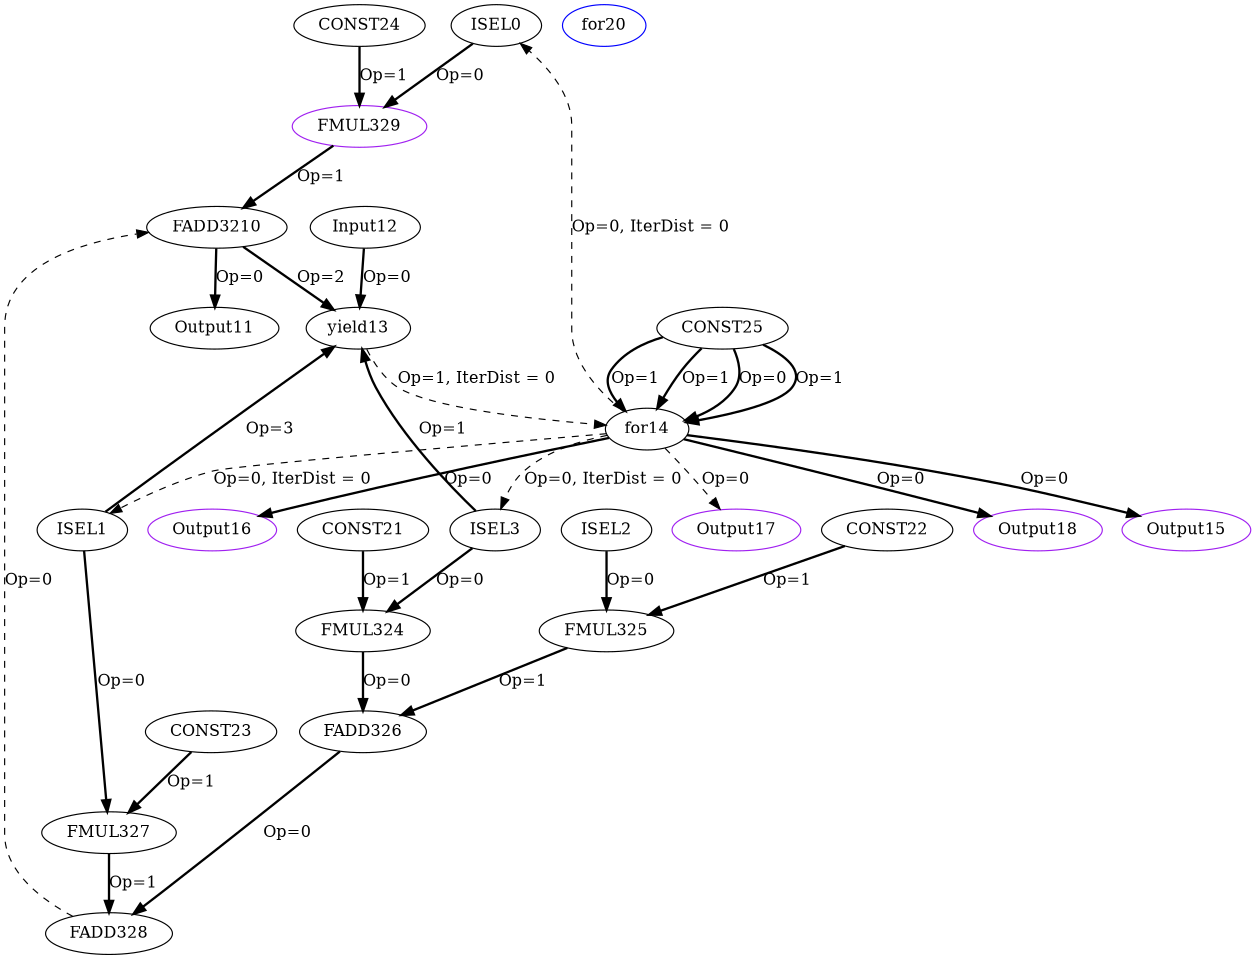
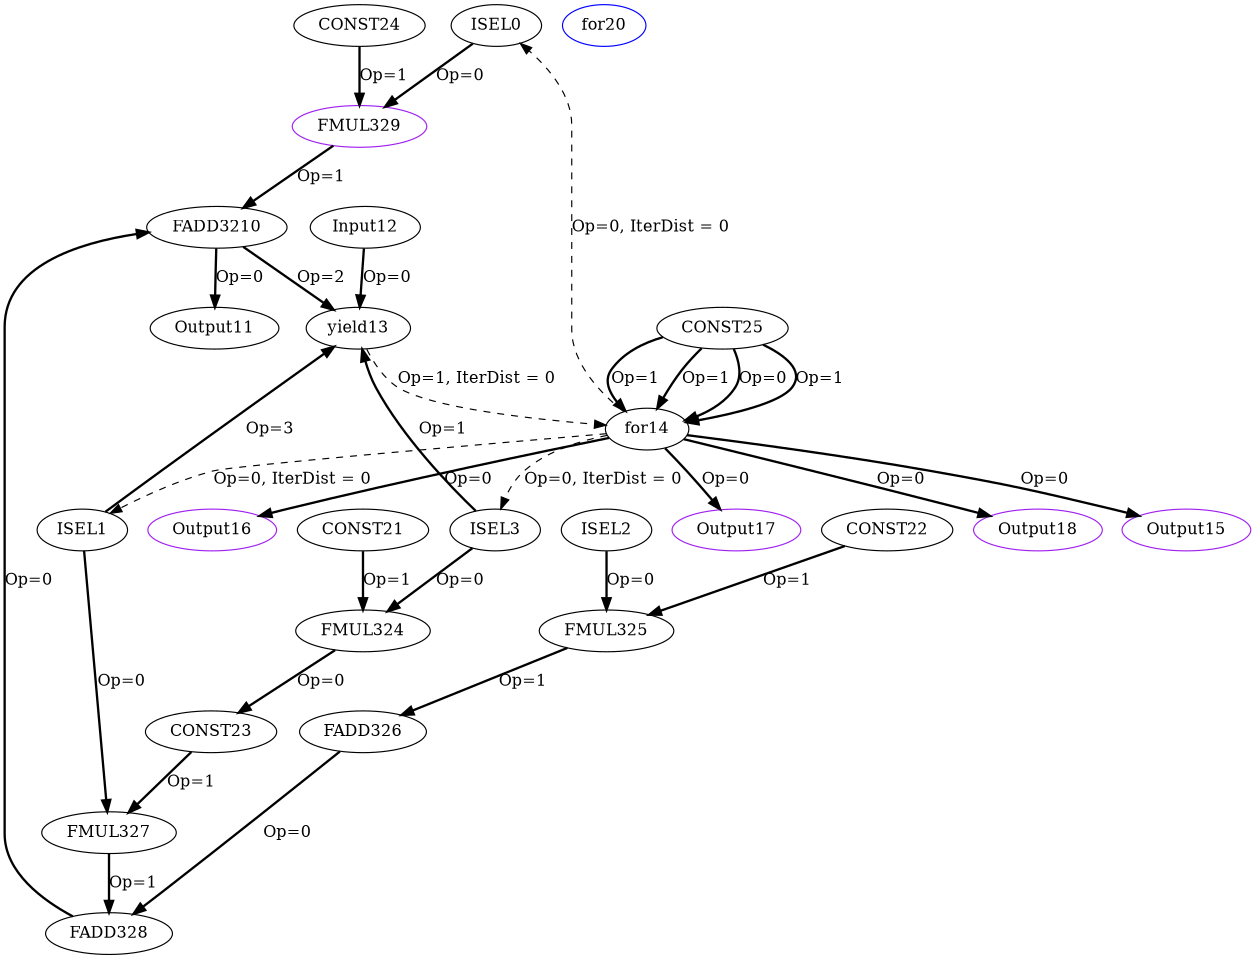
(689, 474) -> (689, 474)
(5, 549) -> (5, 549)
(363, 676) -> (292, 678)
